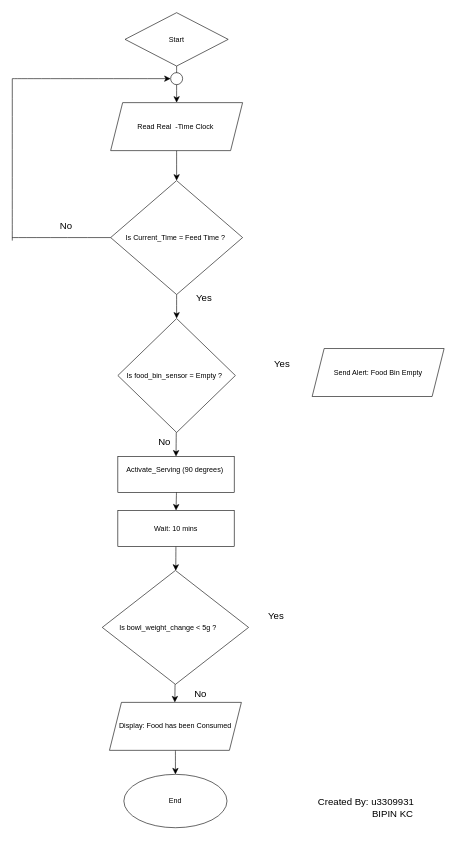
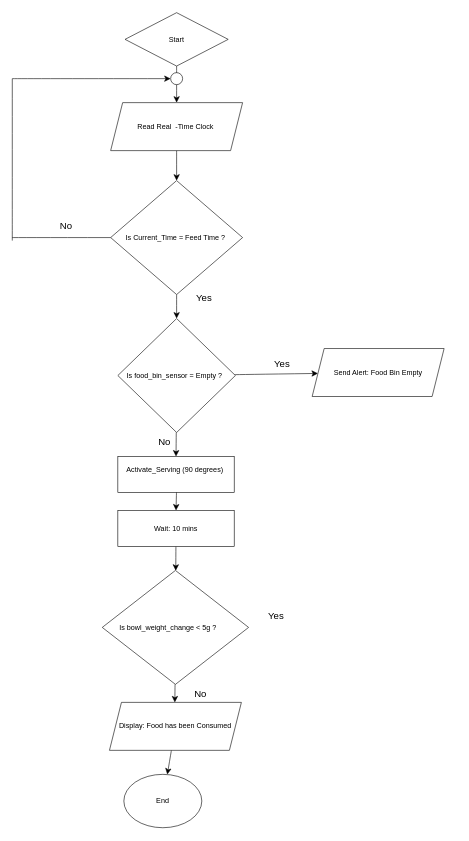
none -> (245, 374)
(176, 801) -> (163, 801)
(366, 807) -> none
